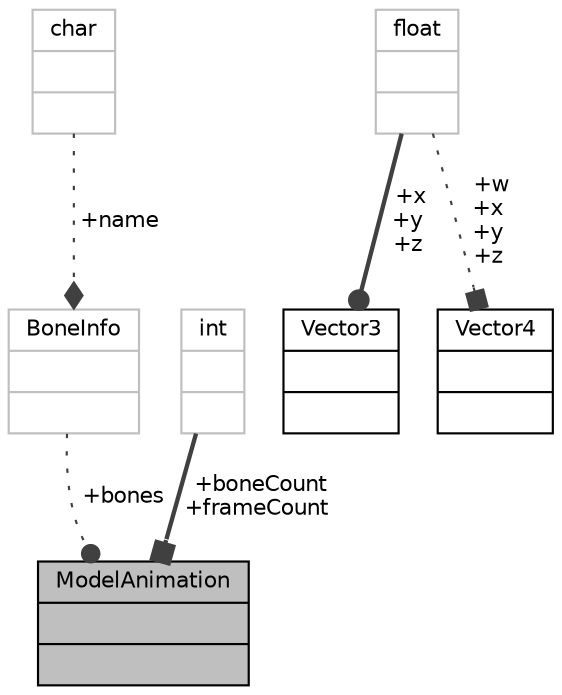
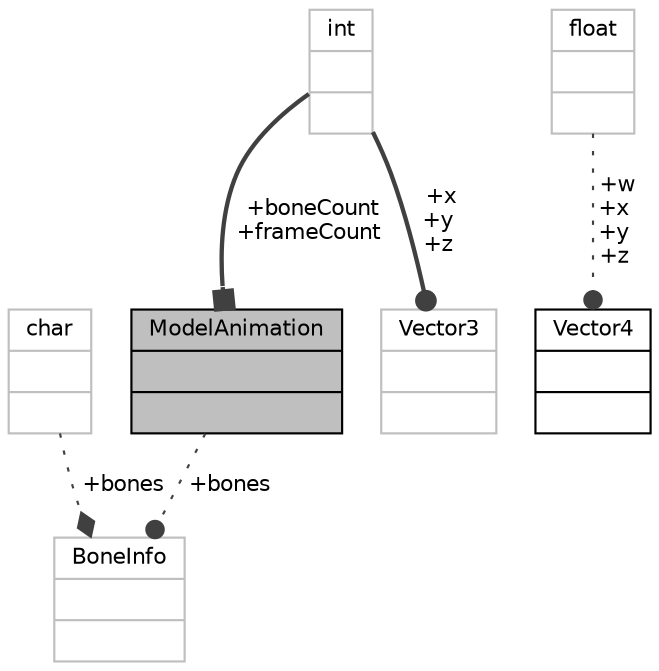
(453, 210) -> (593, 212)
(381, 213) -> (403, 210)
(117, 222) -> (121, 485)
(341, 371) -> (439, 371)
(69, 491) -> (182, 478)
